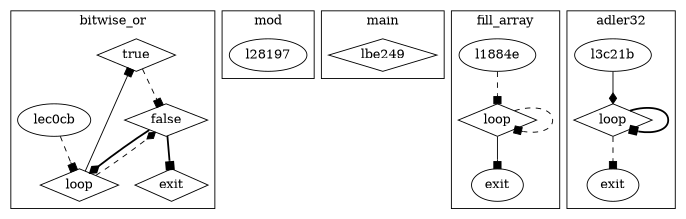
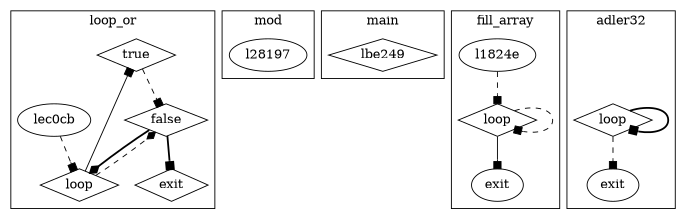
(113, 21) -> (113, 21)
(497, 55) -> (497, 55)
(613, 55) -> none
